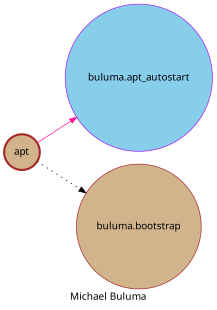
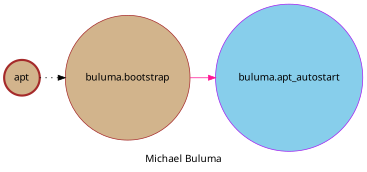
(54, 132) -> (199, 78)
